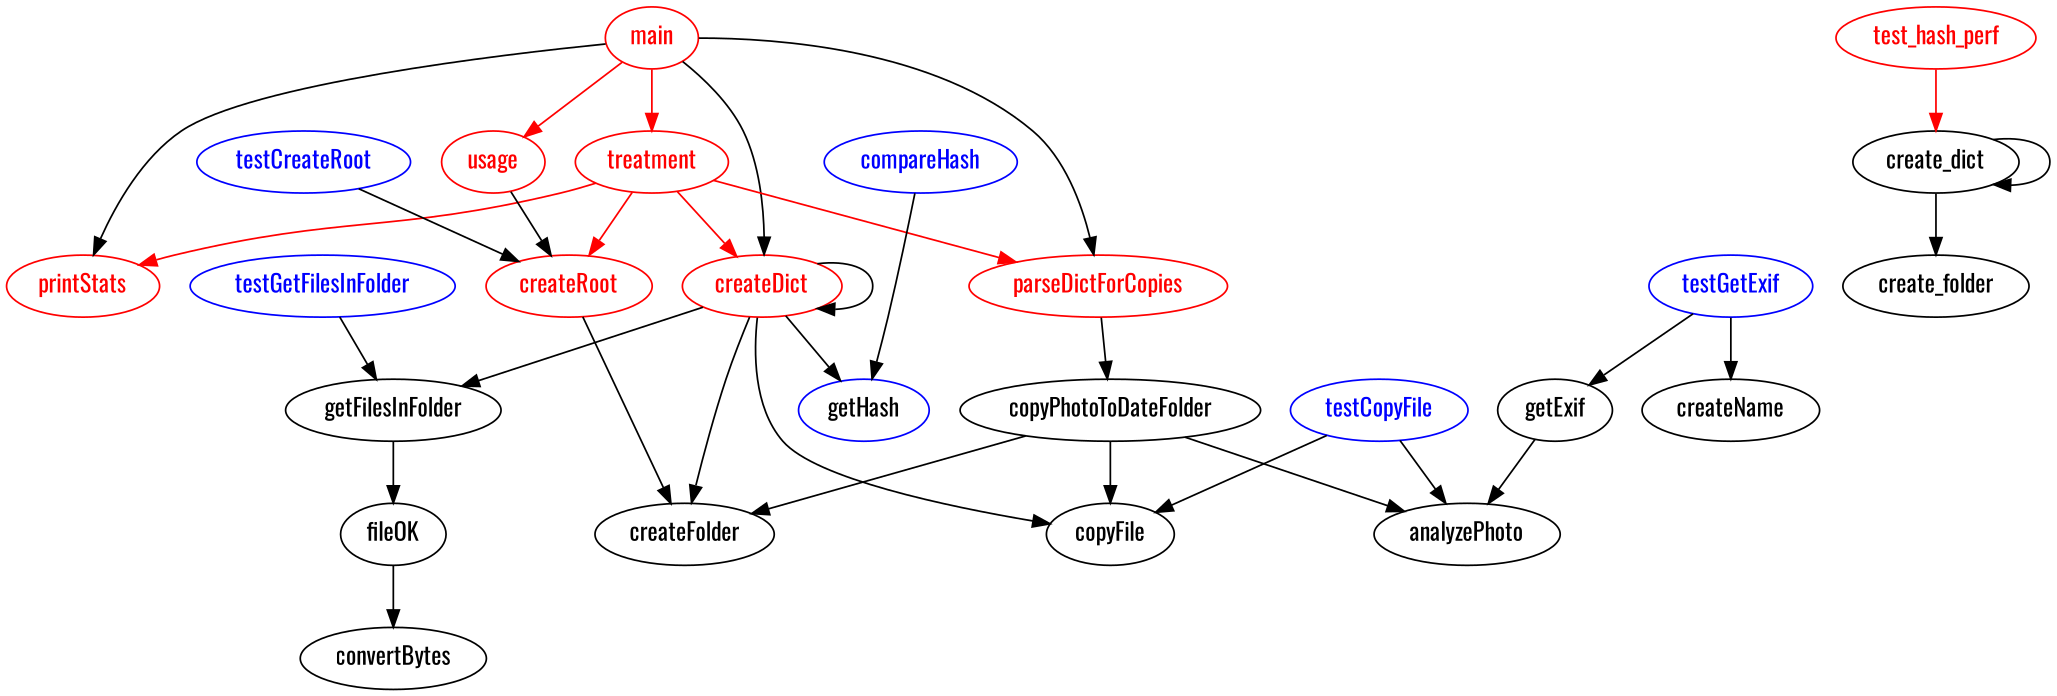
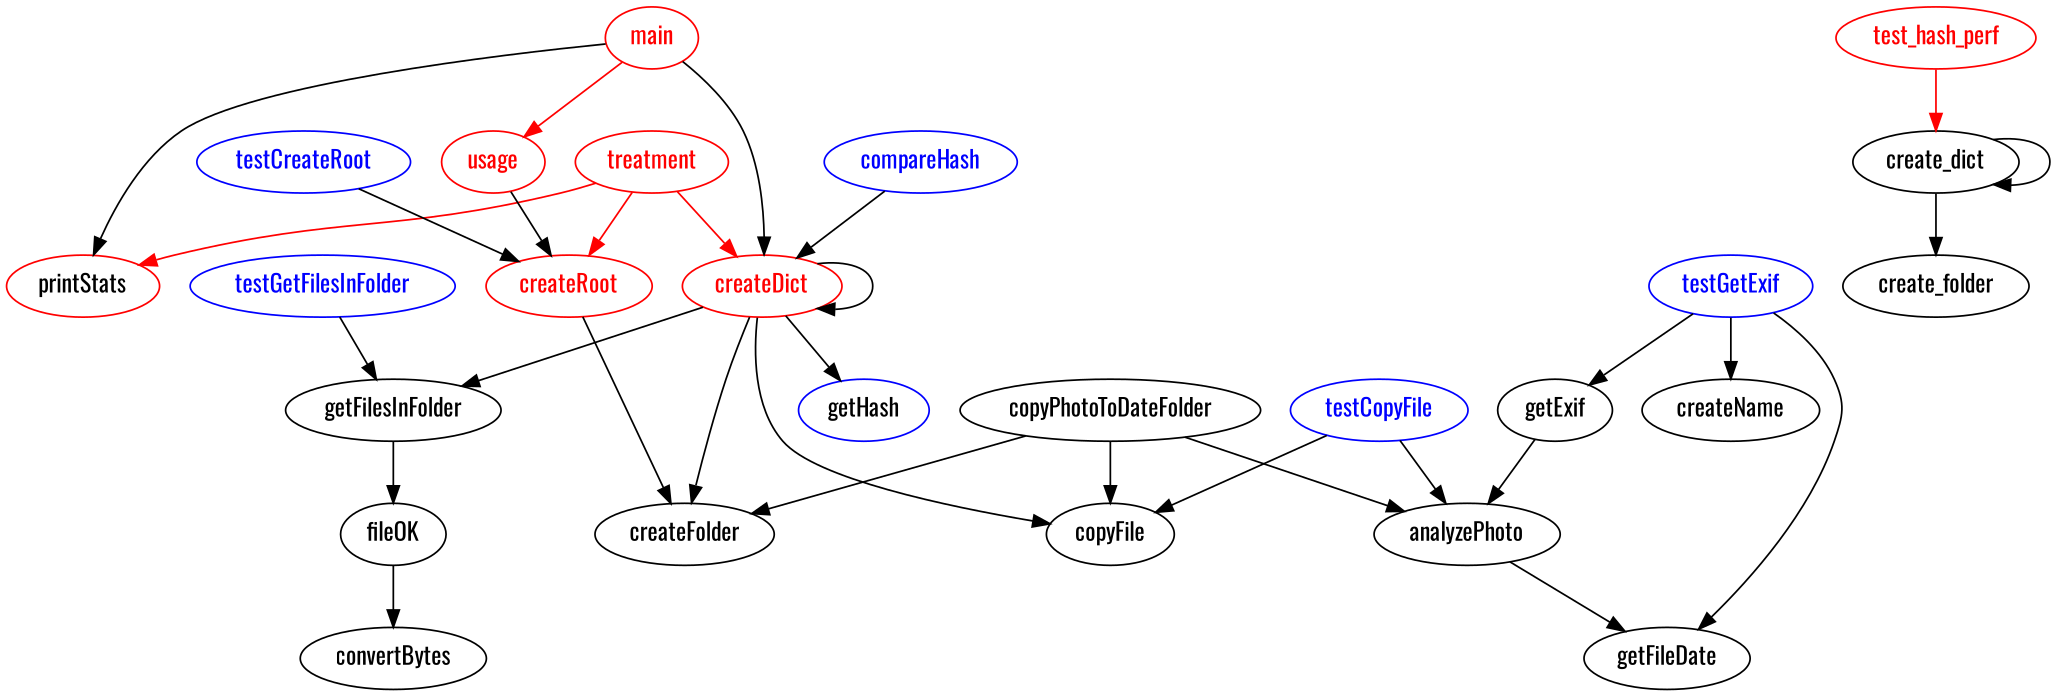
(652, 92) -> none
(897, 278) -> (848, 219)
(83, 286) -> (83, 286)
(1098, 286) -> none
none -> (1667, 658)
